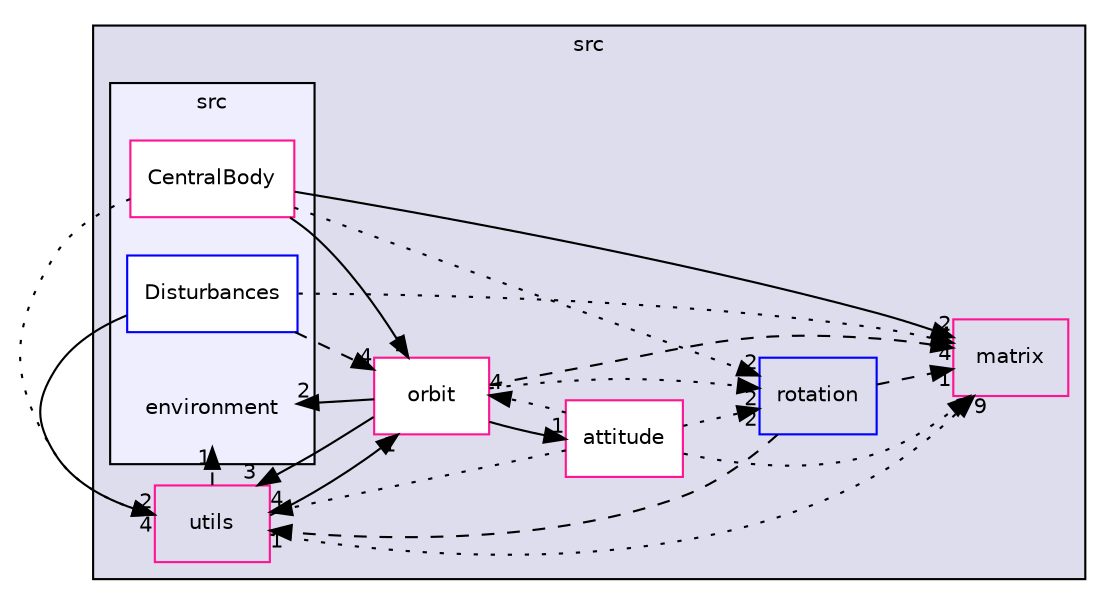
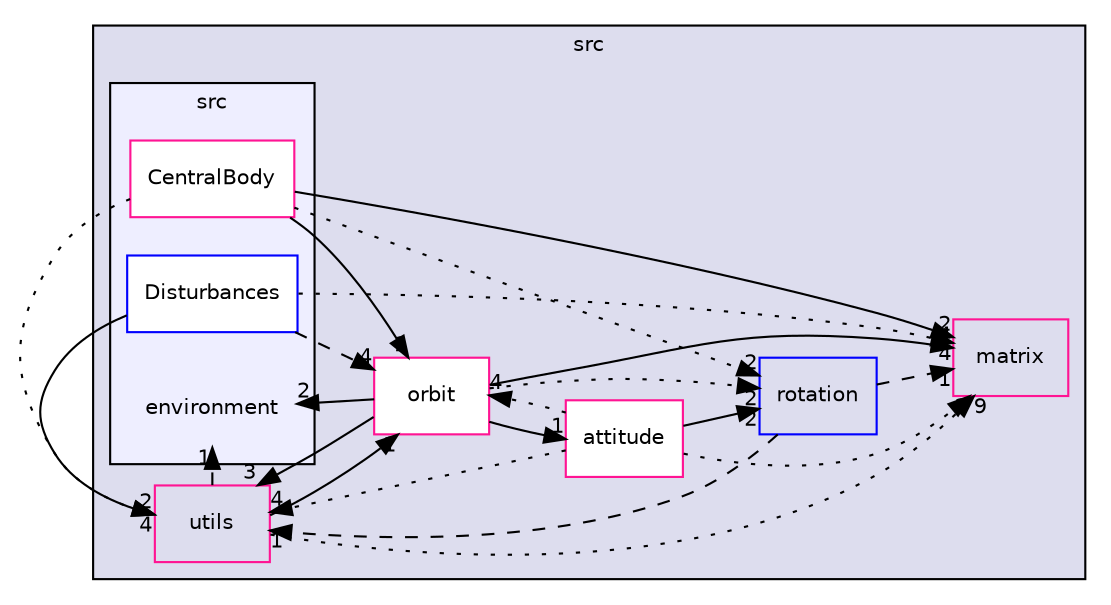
(709, 343) -> (709, 343)
(711, 420) -> (711, 420)
